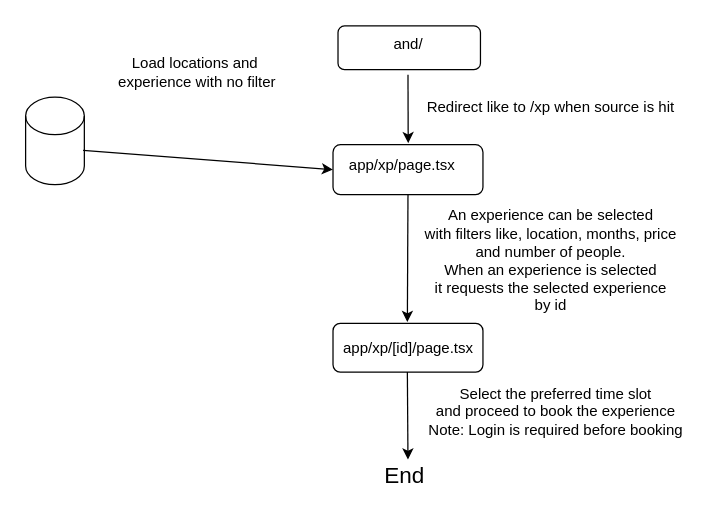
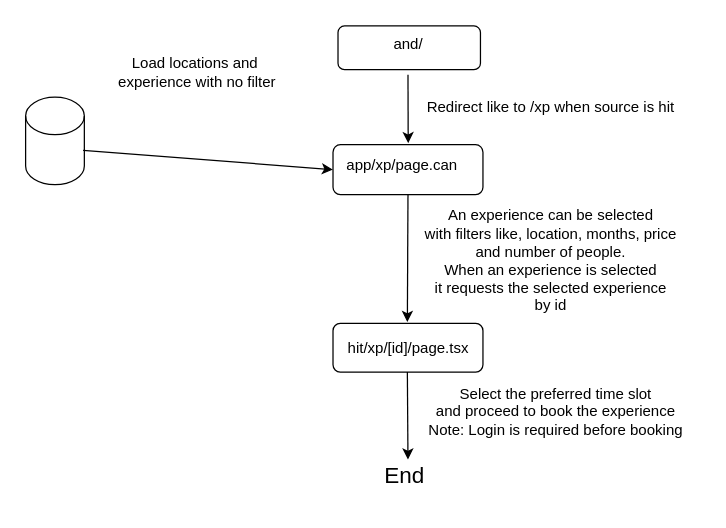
(403, 166) -> (403, 166)
(409, 348) -> (409, 348)
